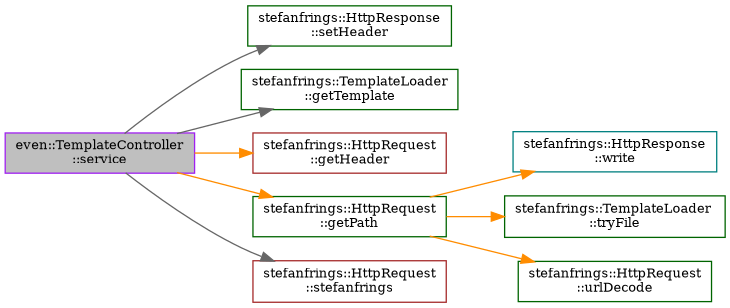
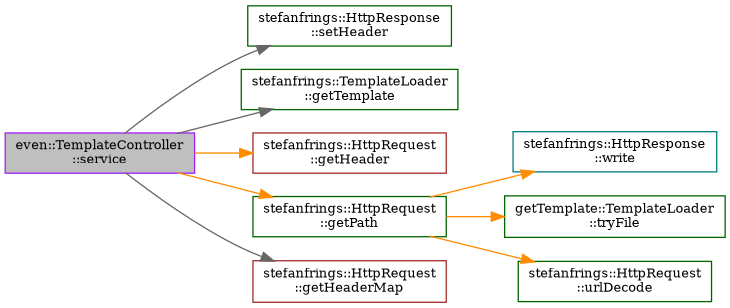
(615, 217) -> (615, 217)
(350, 281) -> (350, 281)
